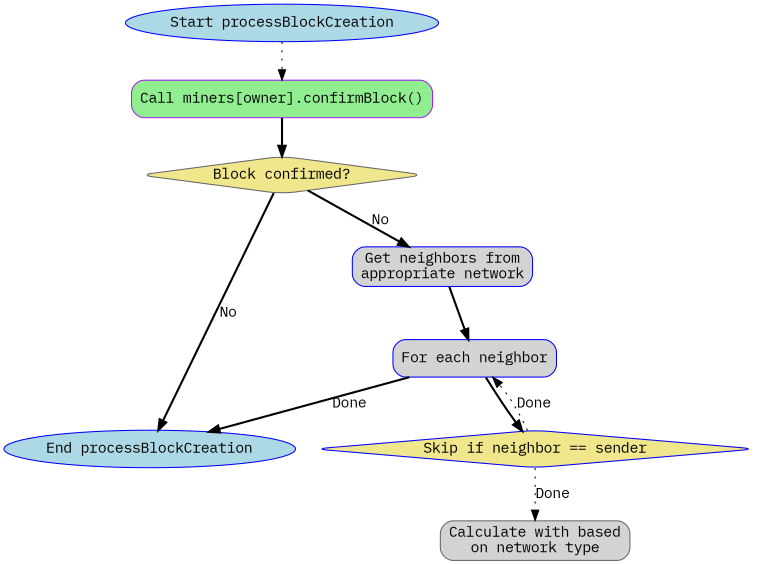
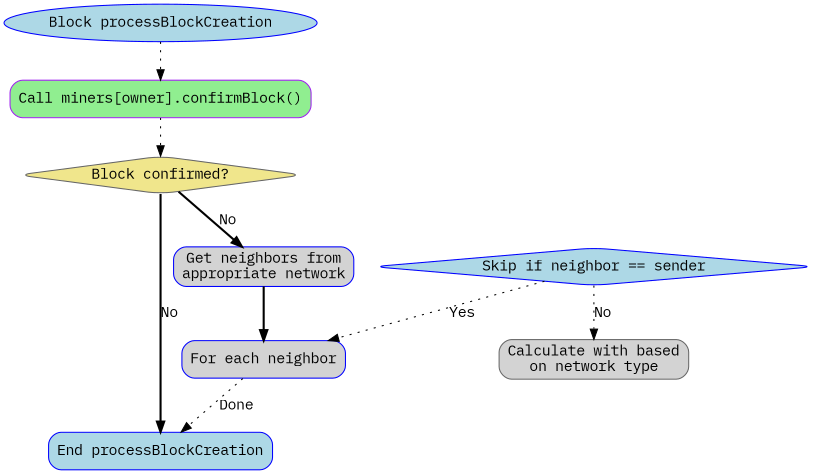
(282, 23) -> (161, 23)
(282, 132) -> (161, 132)
(501, 400) -> none
(314, 403) -> (216, 402)
(534, 404) -> (462, 313)
(150, 449) -> (161, 451)
(535, 449) -> (594, 267)
(553, 494) -> (603, 313)
